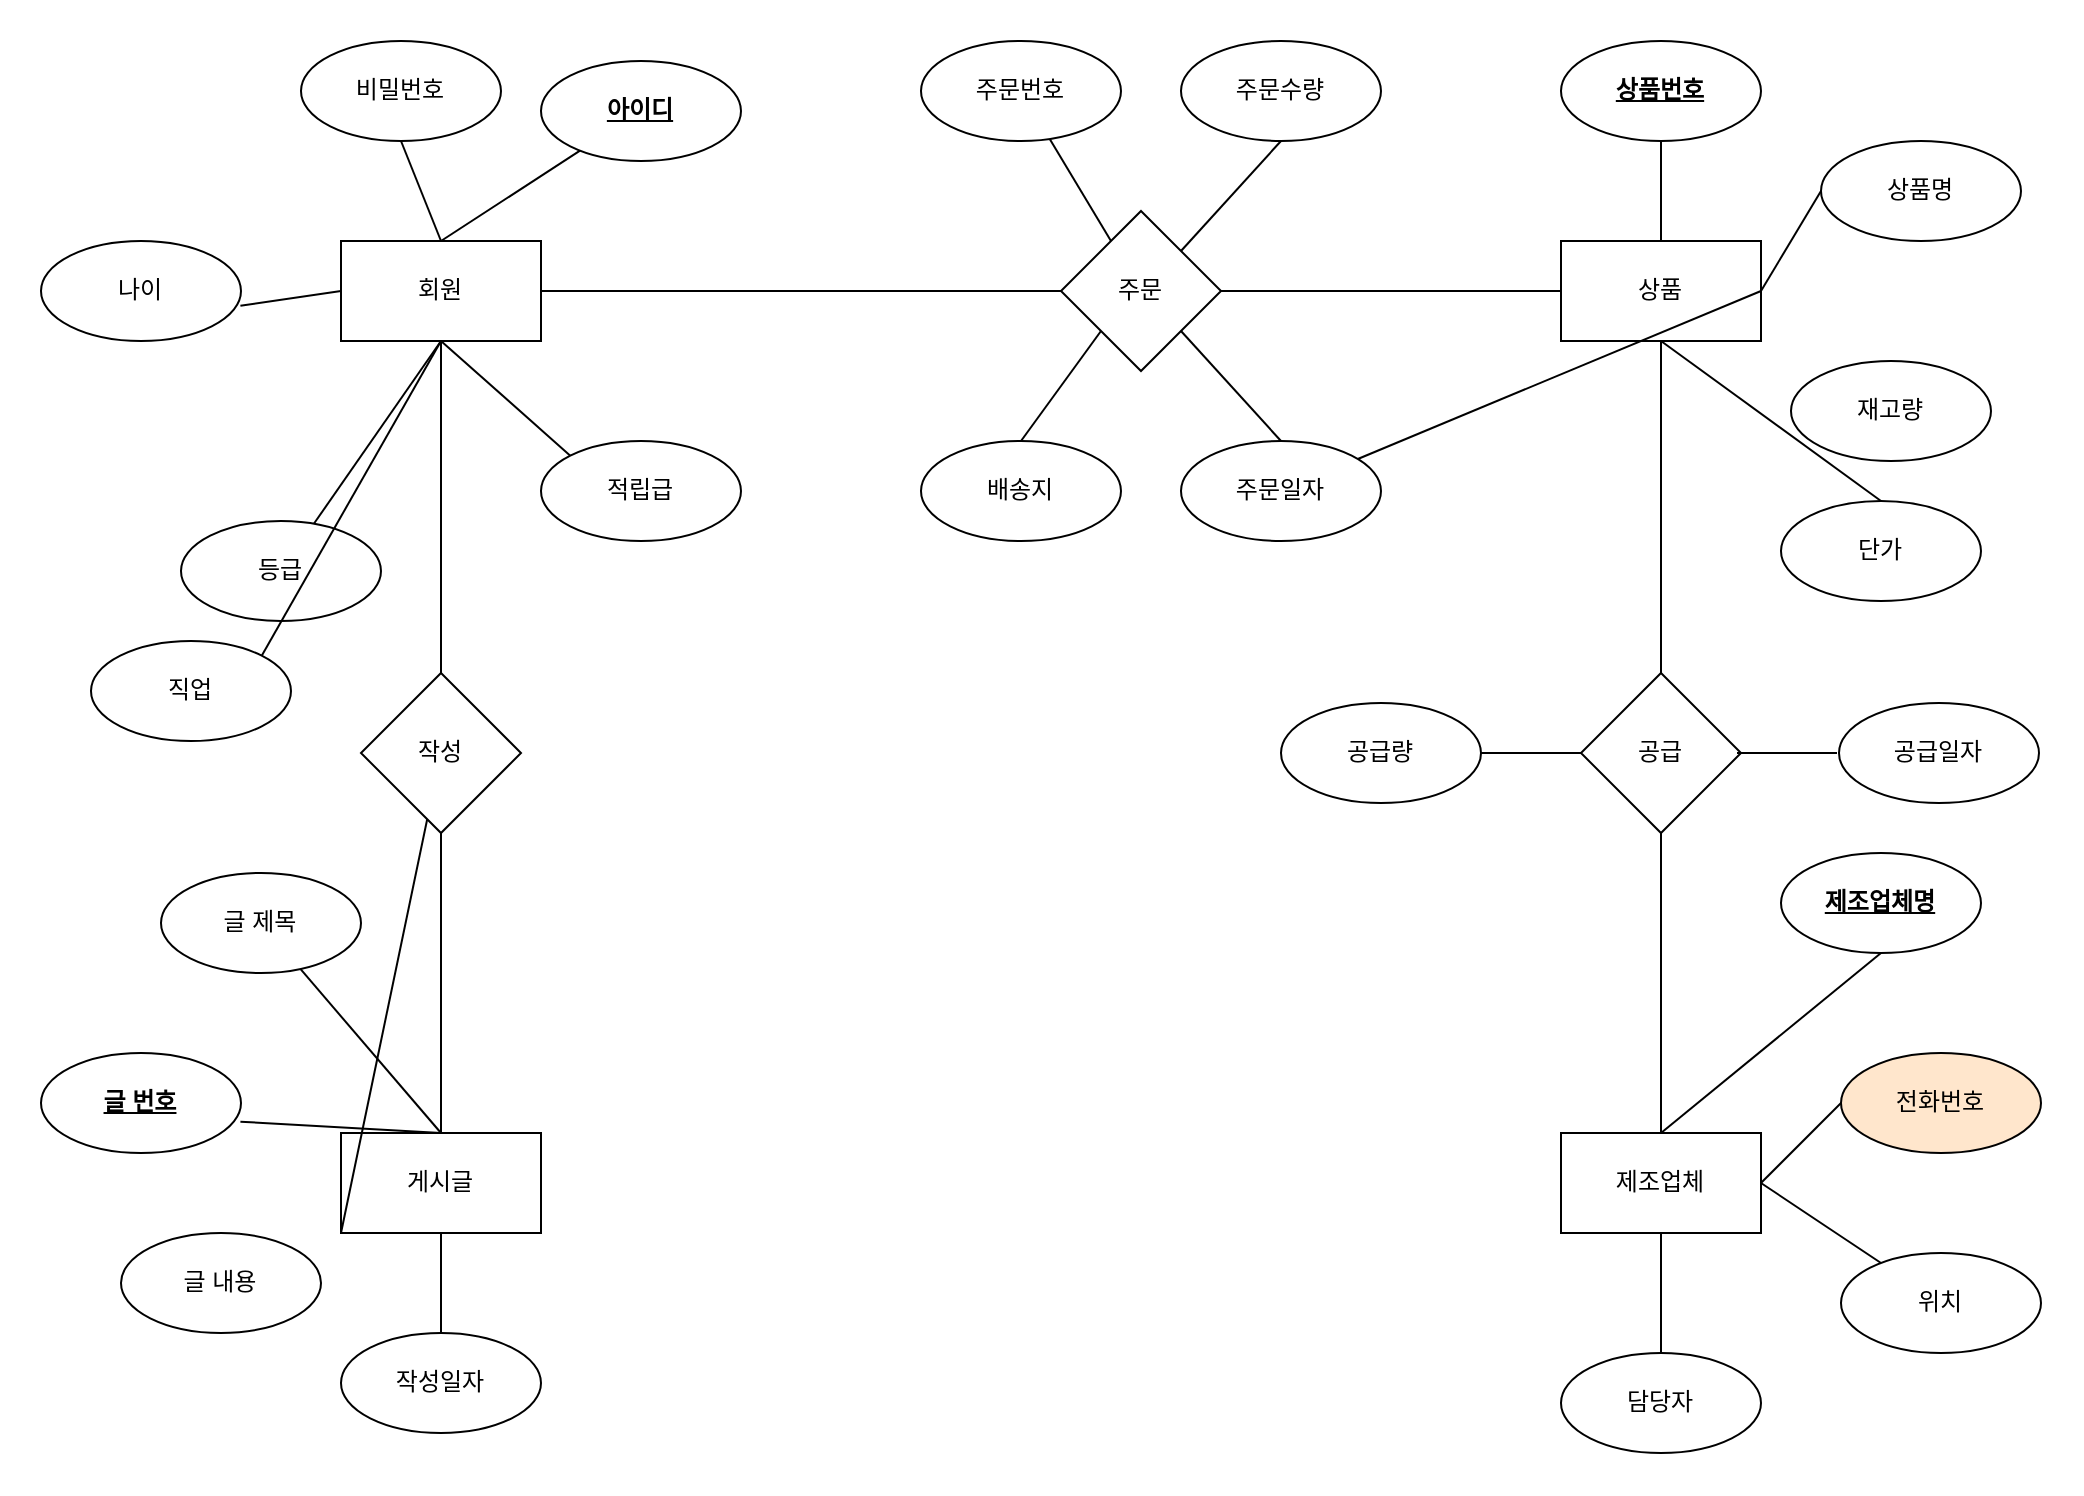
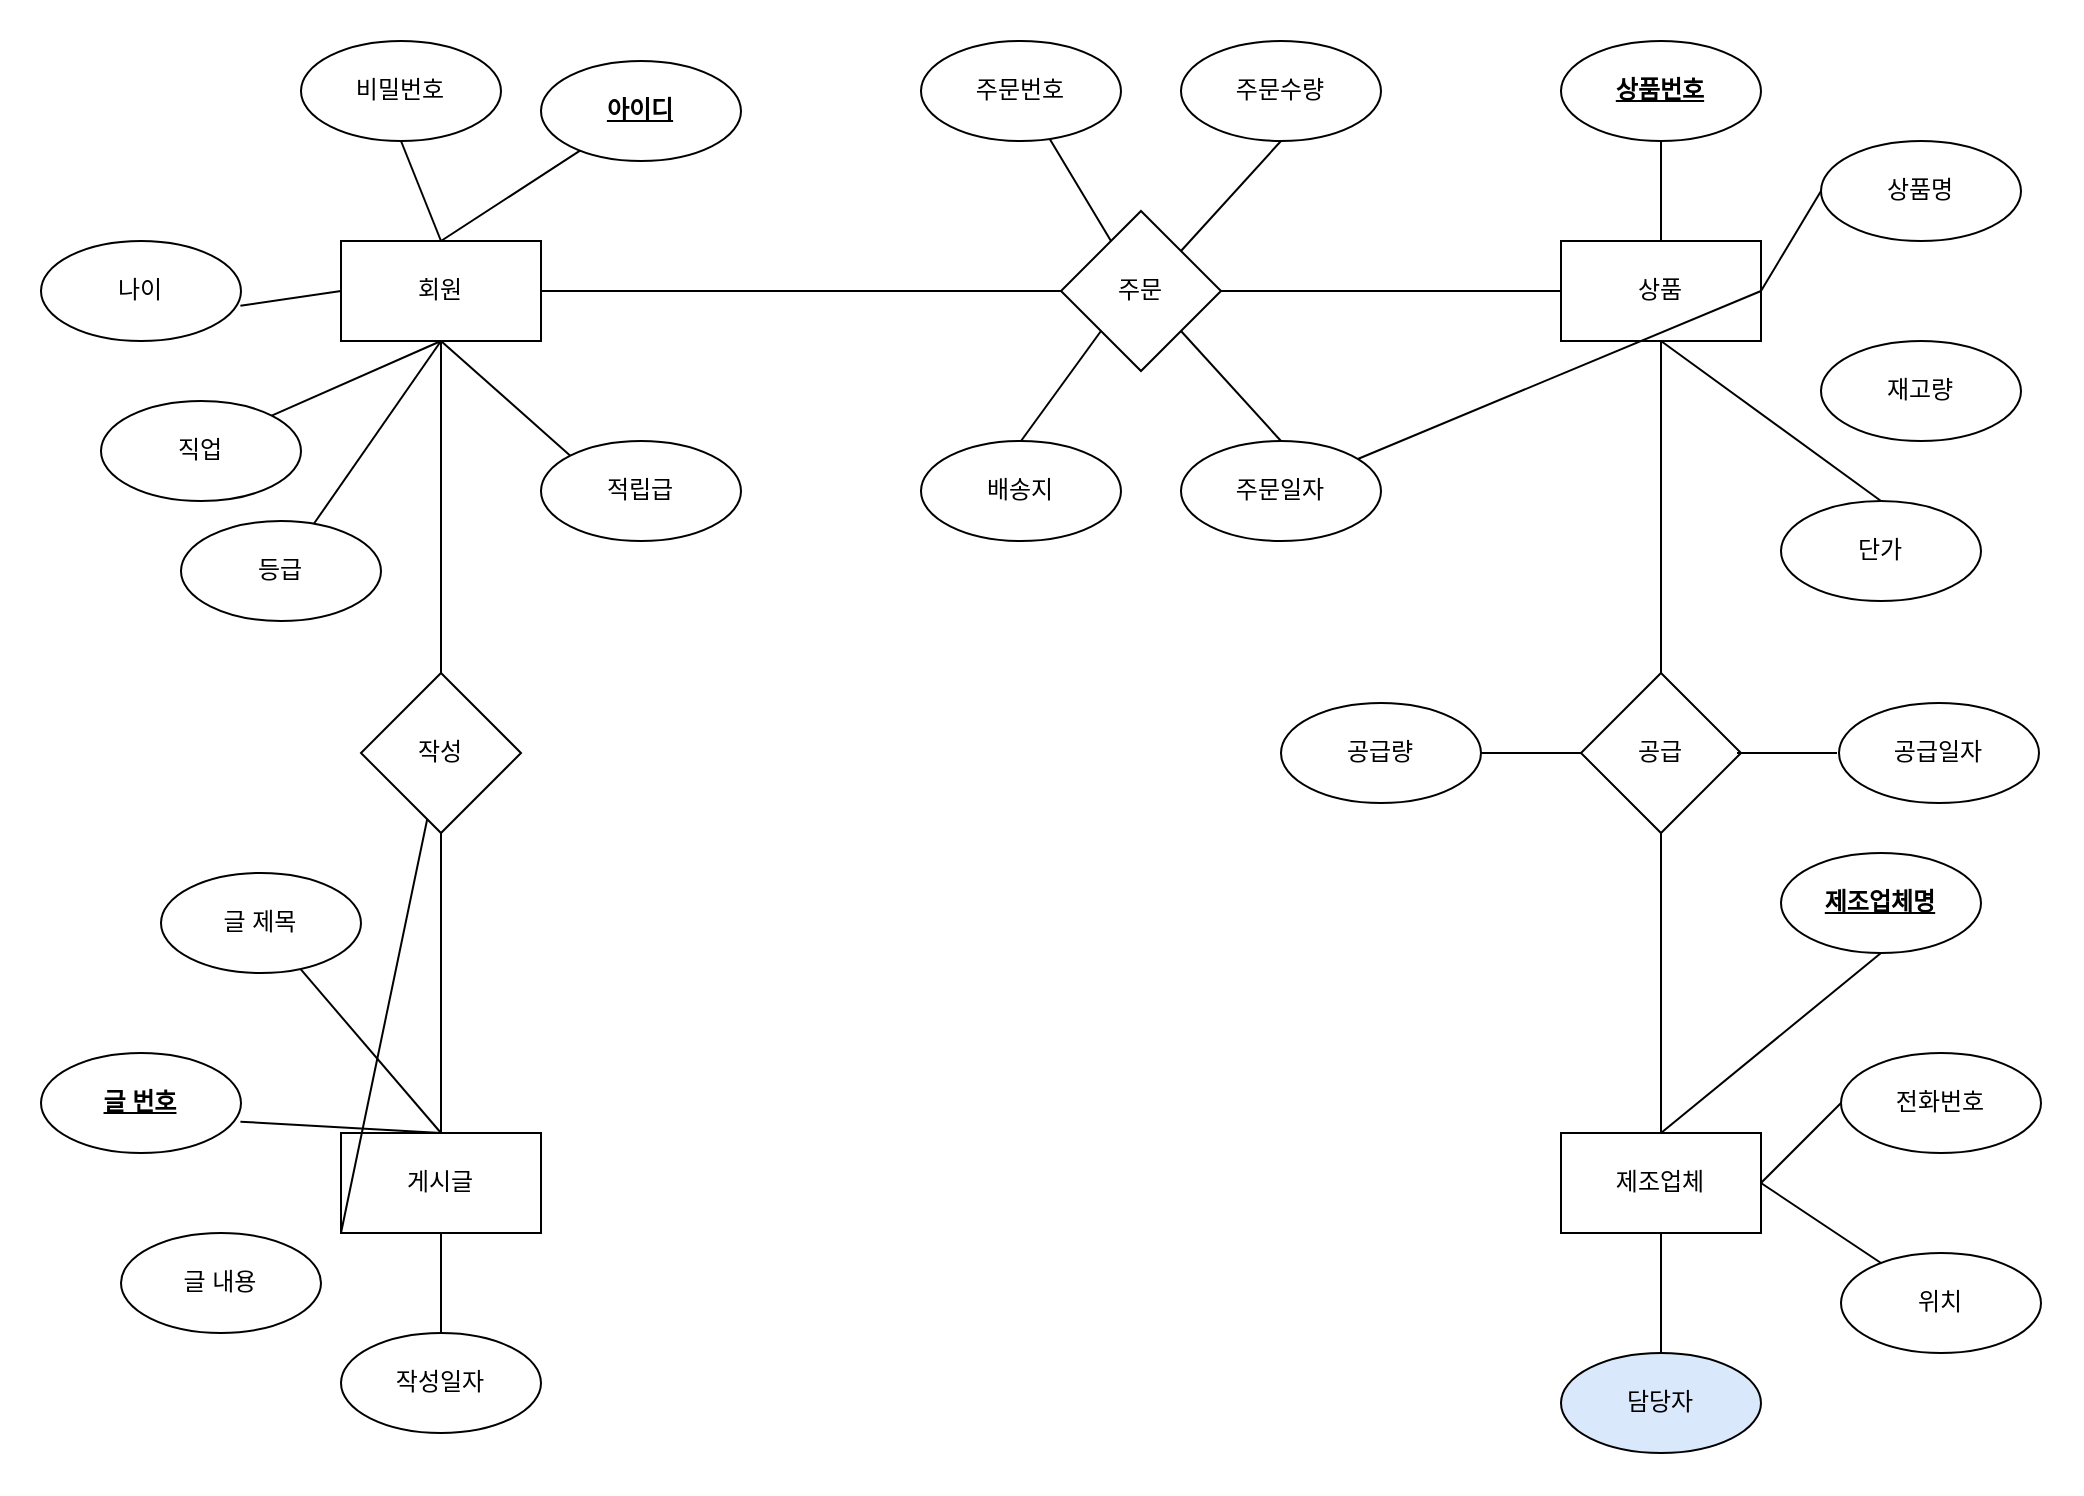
(1891, 411) -> (1921, 391)
(191, 691) -> (201, 451)
(1941, 1103) -> (1941, 1103)
(1661, 1403) -> (1661, 1403)
